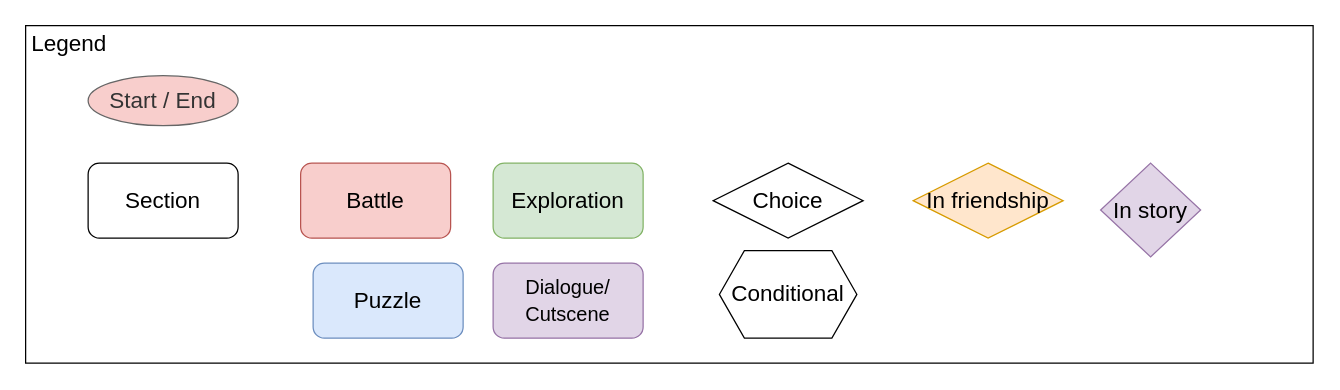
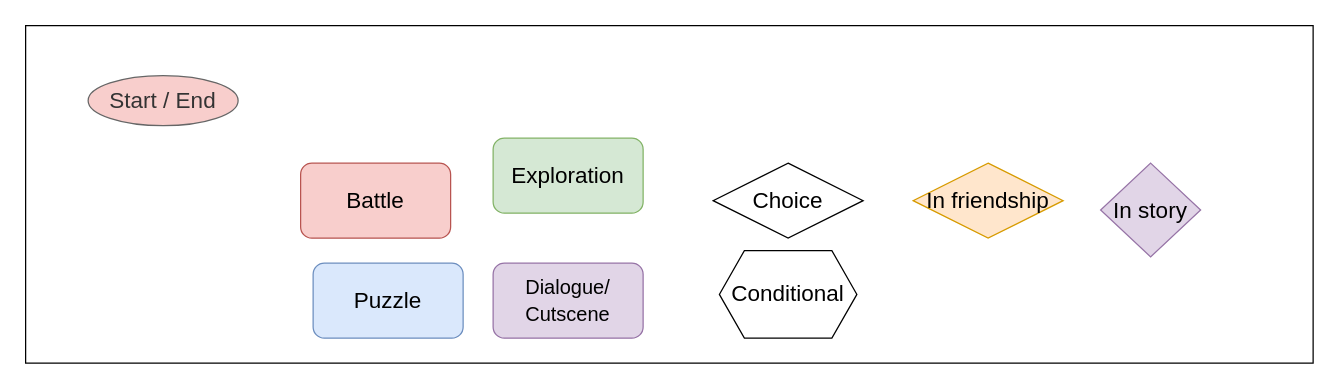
(69, 44) -> none
(163, 201) -> none
(568, 201) -> (568, 176)
